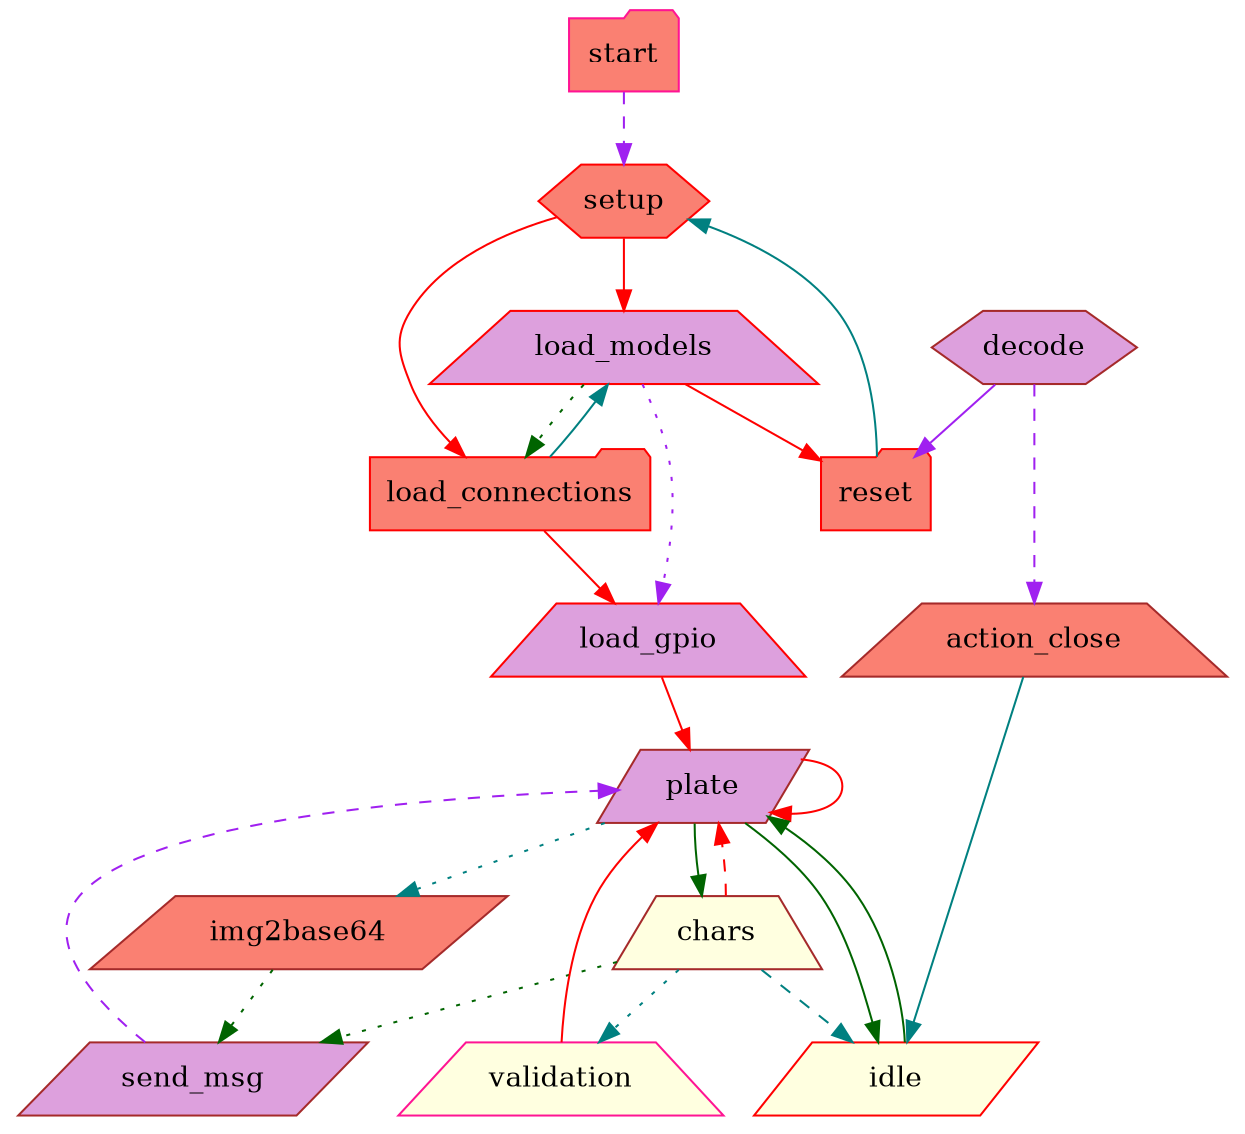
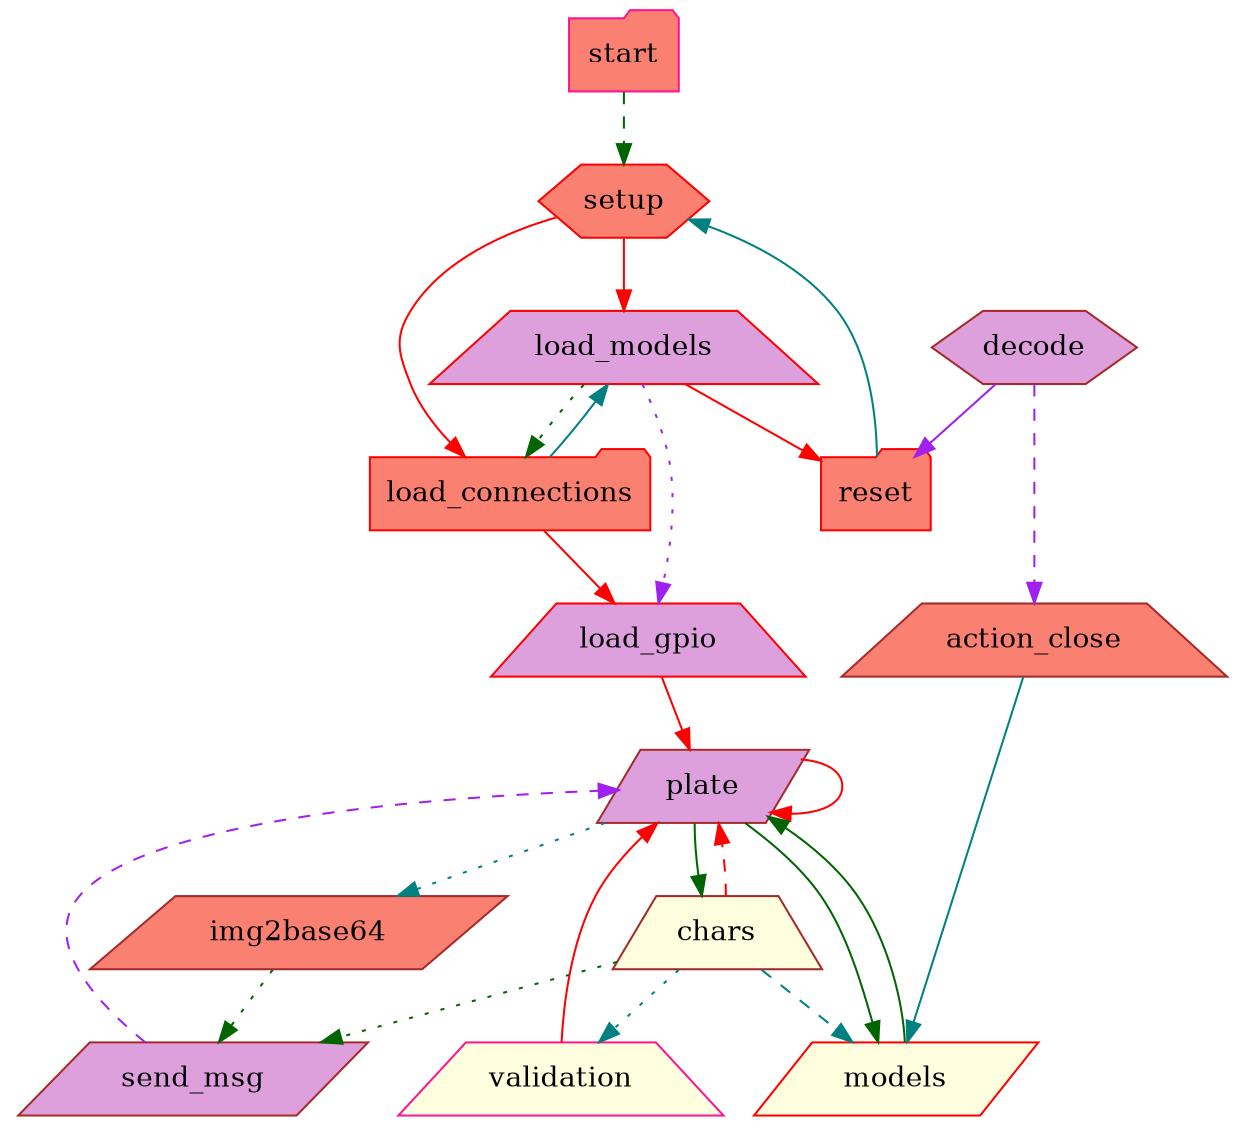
(624, 118) -> (624, 118)
(896, 1079) -> (896, 1079)
